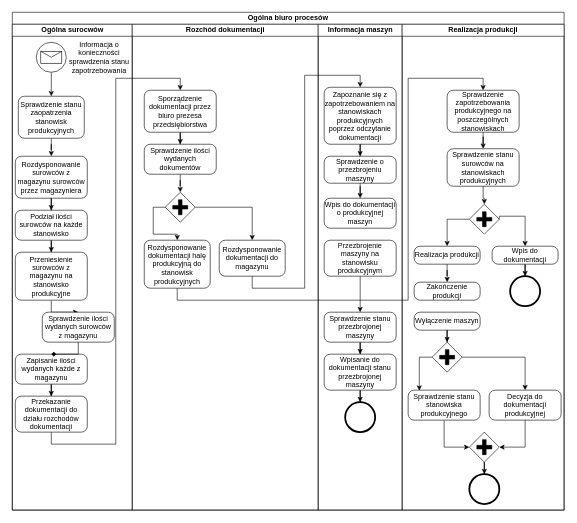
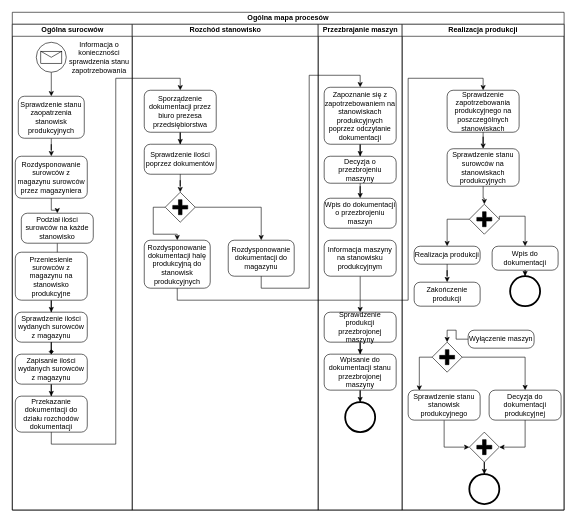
(288, 18) -> (288, 18)
(226, 30) -> (226, 30)
(361, 30) -> (361, 30)
(180, 159) -> (180, 159)
(360, 170) -> (360, 170)
(360, 213) -> (360, 213)
(51, 225) -> (57, 228)
(525, 255) -> (525, 258)
(252, 258) -> (261, 258)
(360, 258) -> (360, 258)
(447, 291) -> (447, 294)
(447, 321) -> (501, 339)
(78, 327) -> (51, 327)
(360, 327) -> (360, 327)
(51, 369) -> (51, 369)
(444, 405) -> (444, 405)
